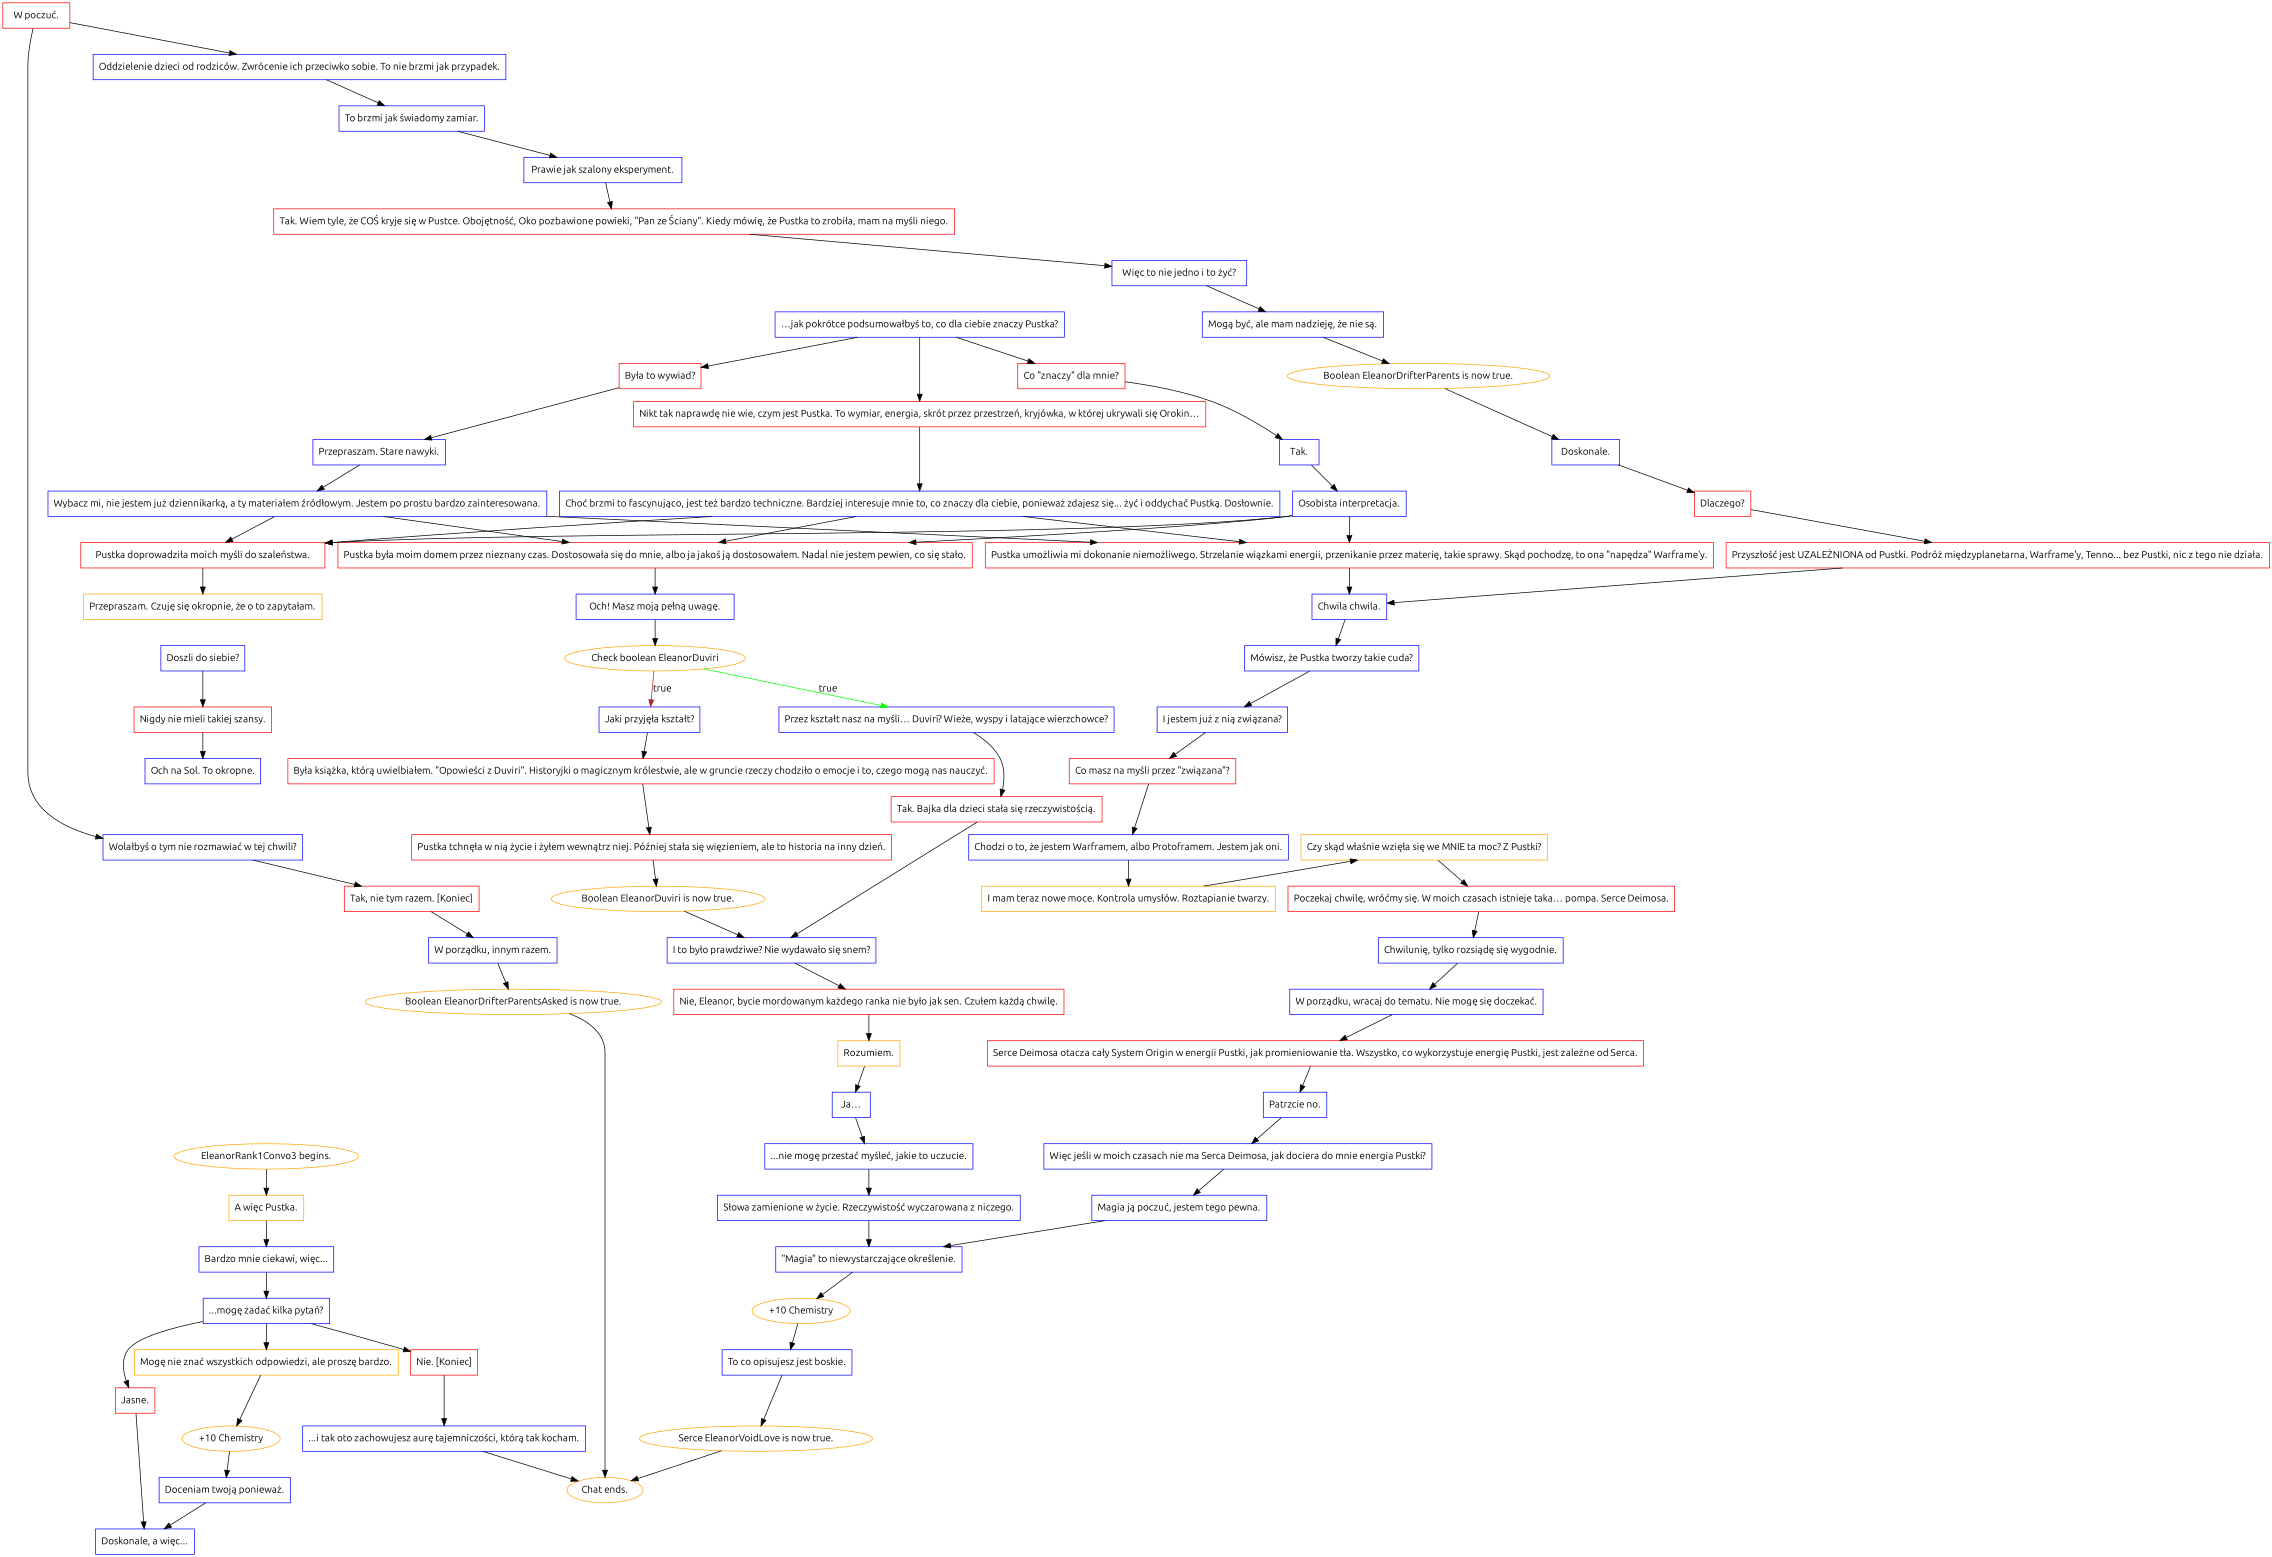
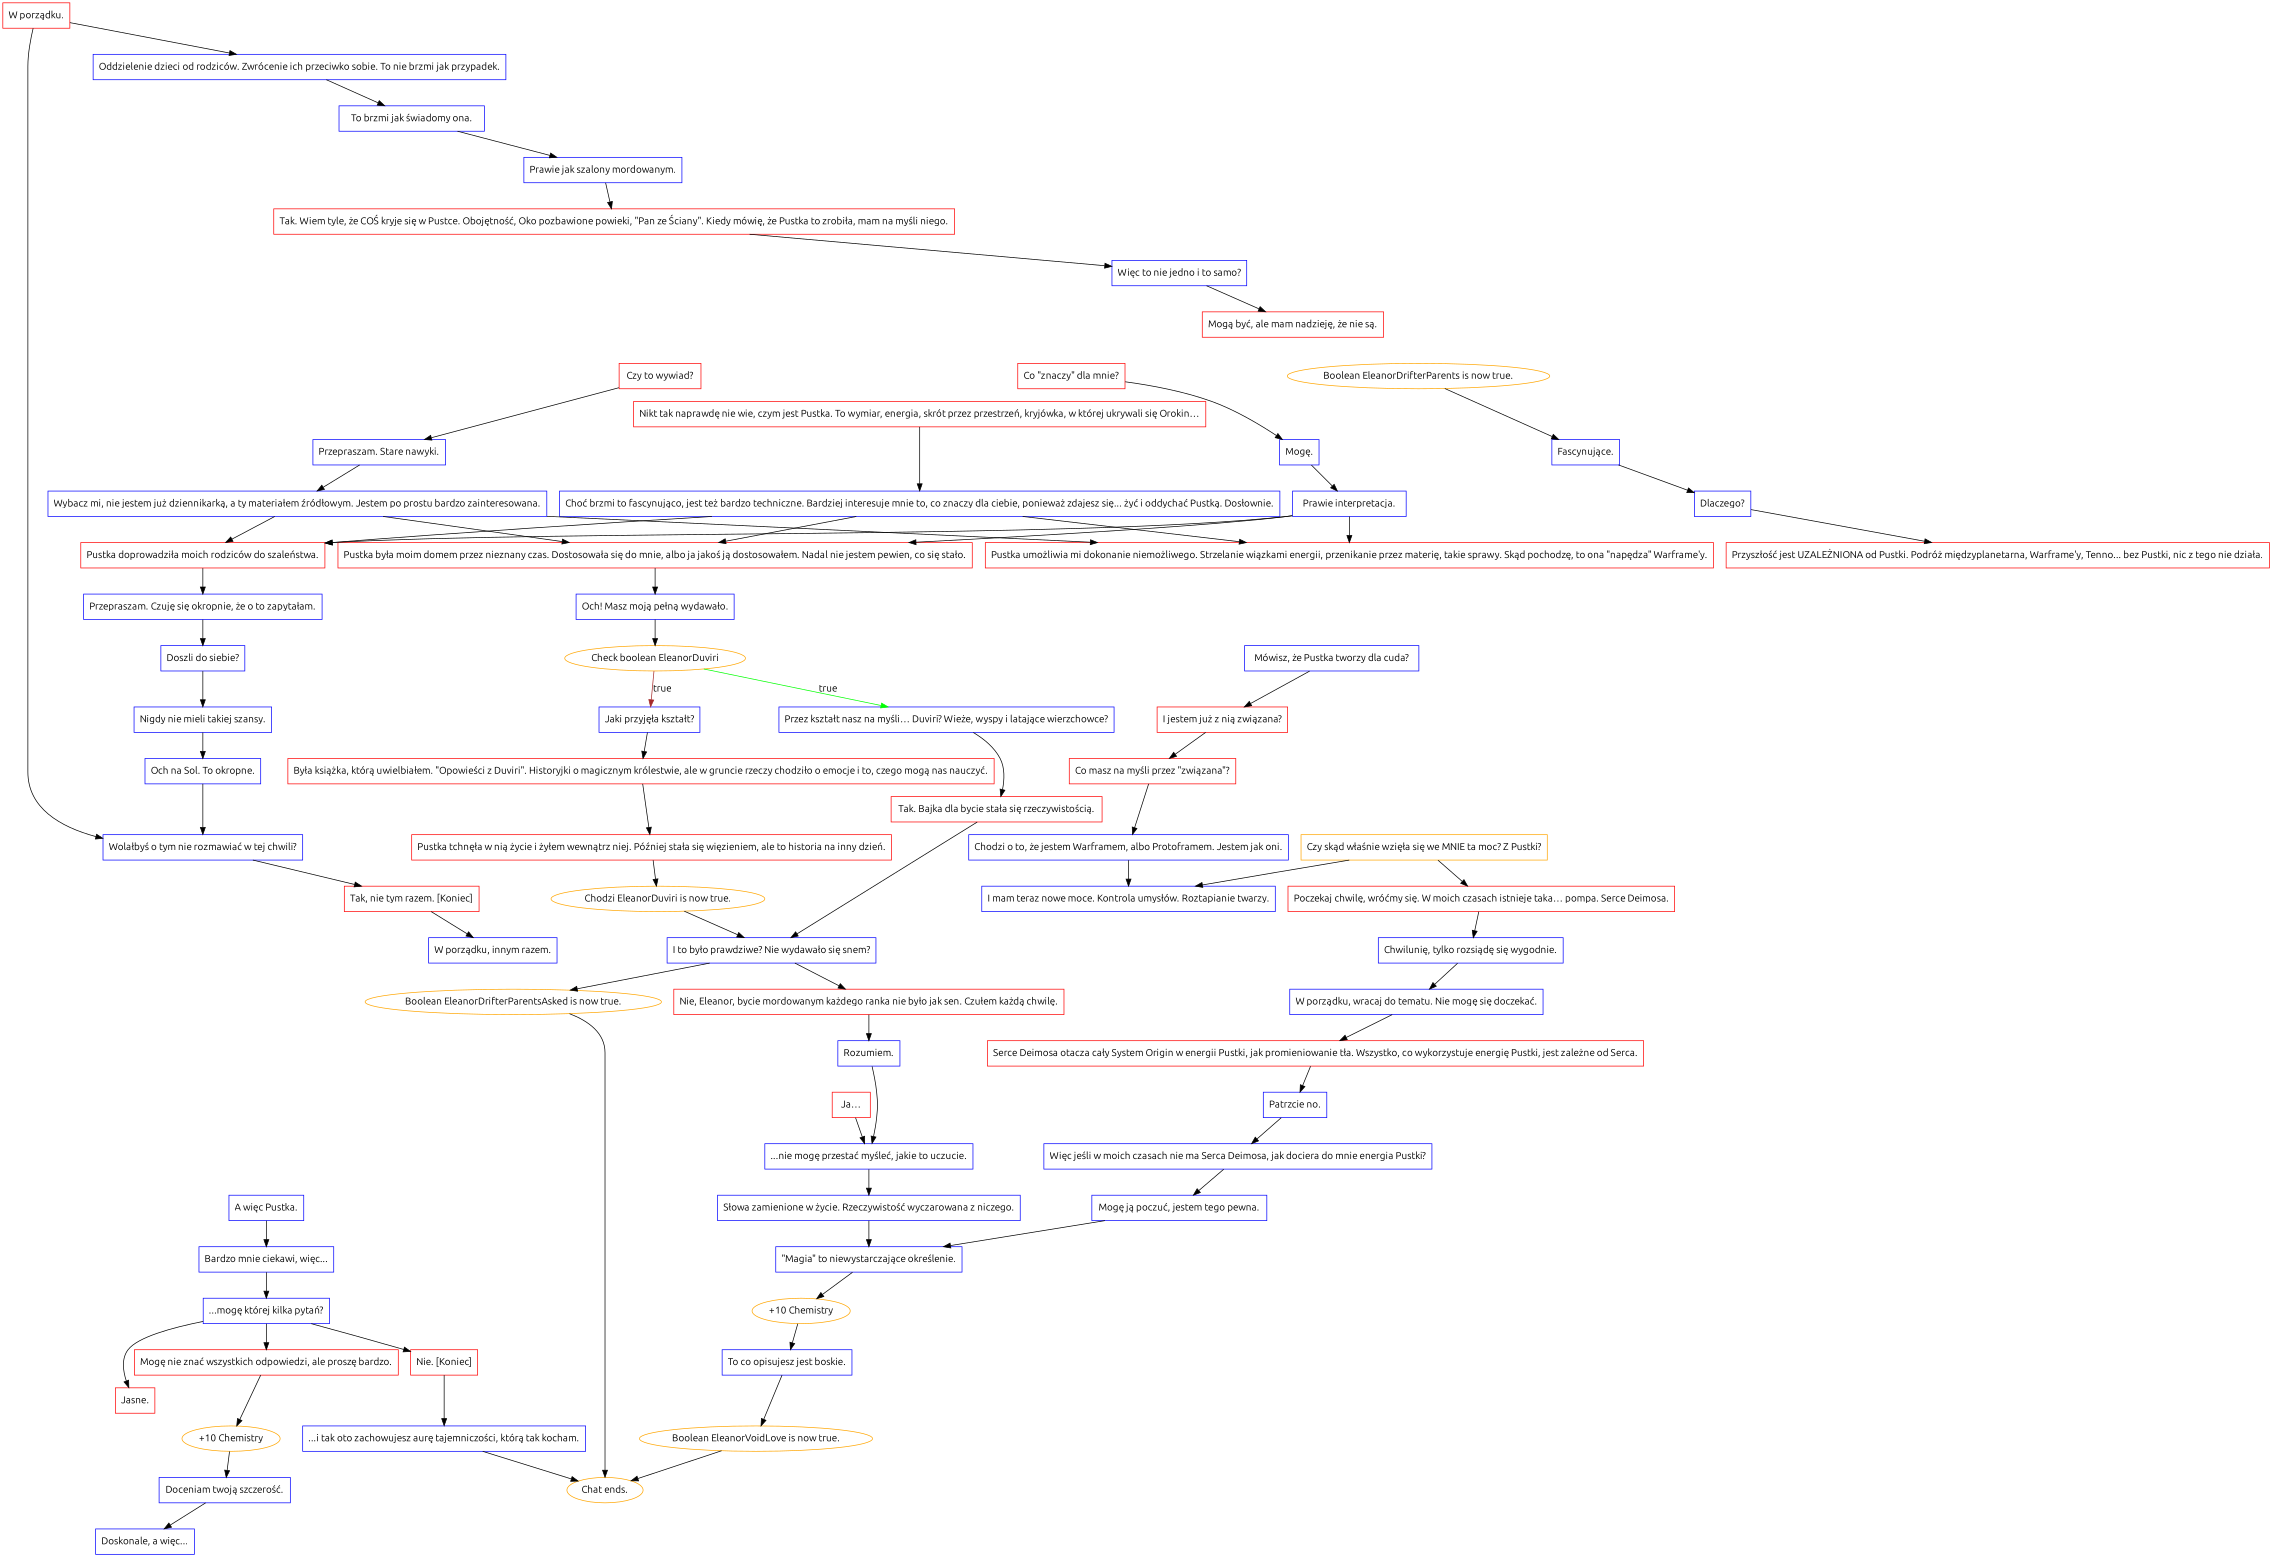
(36, 16) -> (36, 16)
(412, 119) -> (412, 119)
(603, 170) -> (603, 170)
(1179, 273) -> (1179, 273)
(920, 325) -> none
(1293, 325) -> (1293, 325)
(1353, 349) -> none
(660, 376) -> (660, 376)
(1299, 452) -> (1299, 452)
(1586, 452) -> (1586, 452)
(1349, 504) -> (1349, 504)
(1723, 504) -> (1723, 504)
(203, 555) -> (203, 555)
(203, 607) -> (203, 607)
(655, 607) -> (655, 607)
(1349, 607) -> none
none -> (203, 629)
(1332, 658) -> (1332, 658)
(203, 720) -> (203, 720)
(1222, 720) -> (1222, 720)
none -> (203, 806)
(997, 809) -> (997, 809)
(1277, 874) -> (1276, 872)
(658, 899) -> (658, 899)
(1129, 899) -> (1129, 899)
(502, 973) -> (644, 976)
(869, 1053) -> (869, 1053)
(861, 1076) -> (877, 1101)
(851, 1105) -> (851, 1105)
(266, 1156) -> none
(266, 1208) -> (266, 1208)
(1179, 1208) -> (1179, 1208)
(266, 1311) -> (266, 1311)
(266, 1362) -> (266, 1362)
(756, 1439) -> (756, 1439)
(140, 1468) -> none
(225, 1490) -> (225, 1490)
